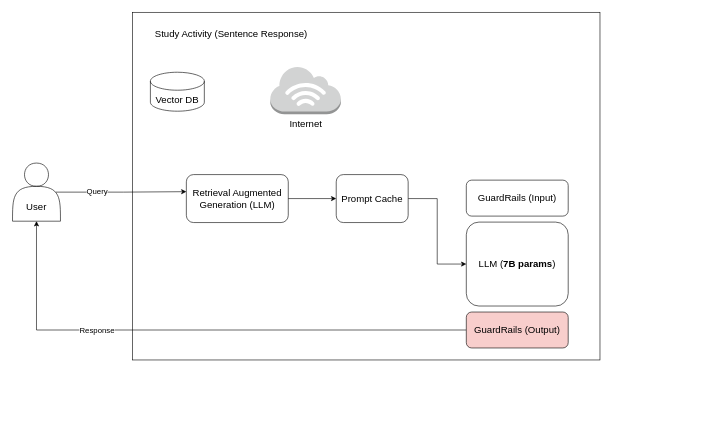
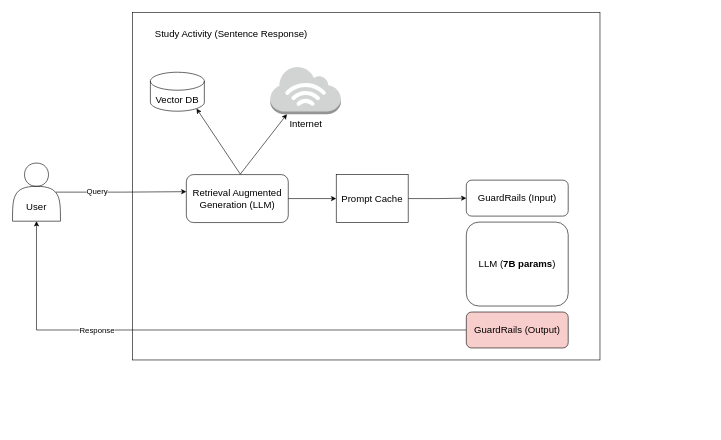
none -> (240, 173)
(372, 199) -> (372, 199)
(437, 263) -> (450, 199)
